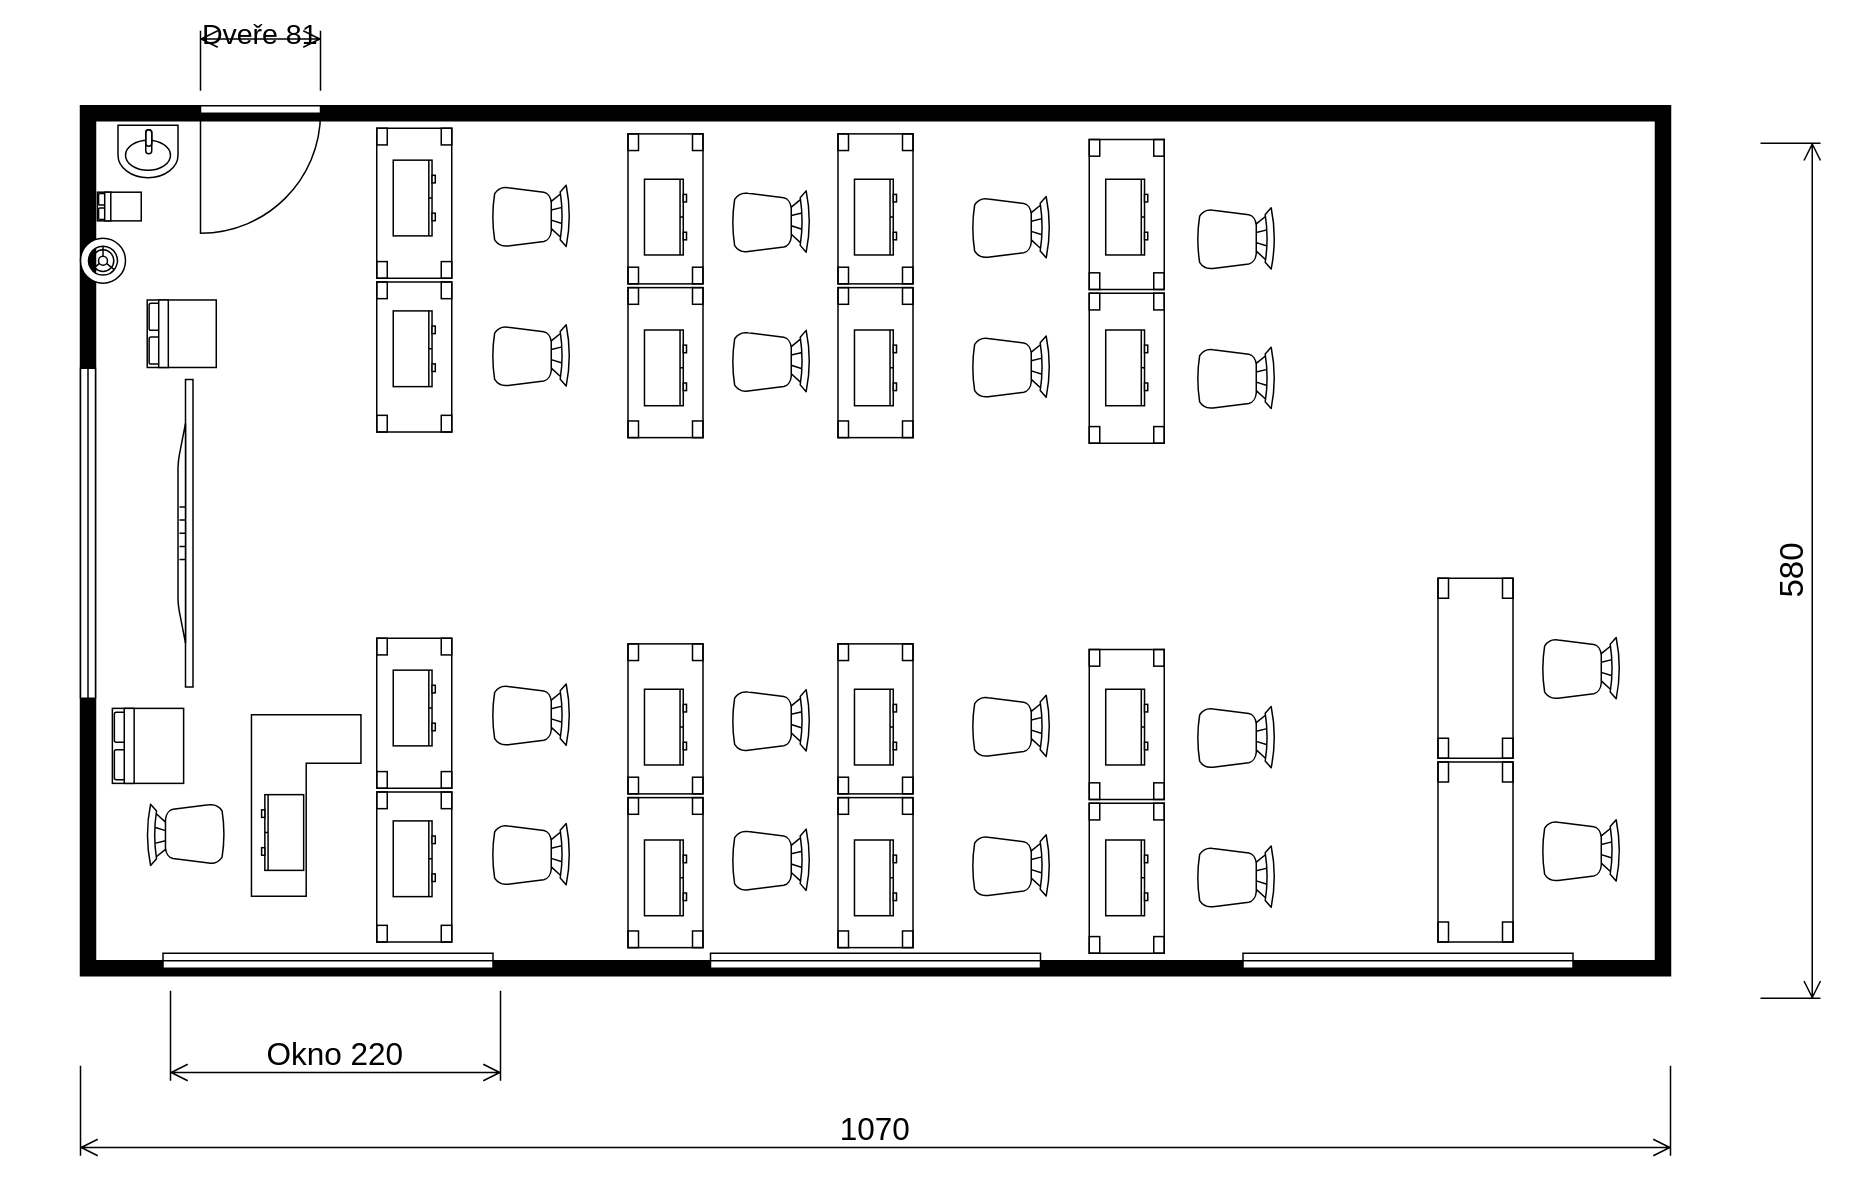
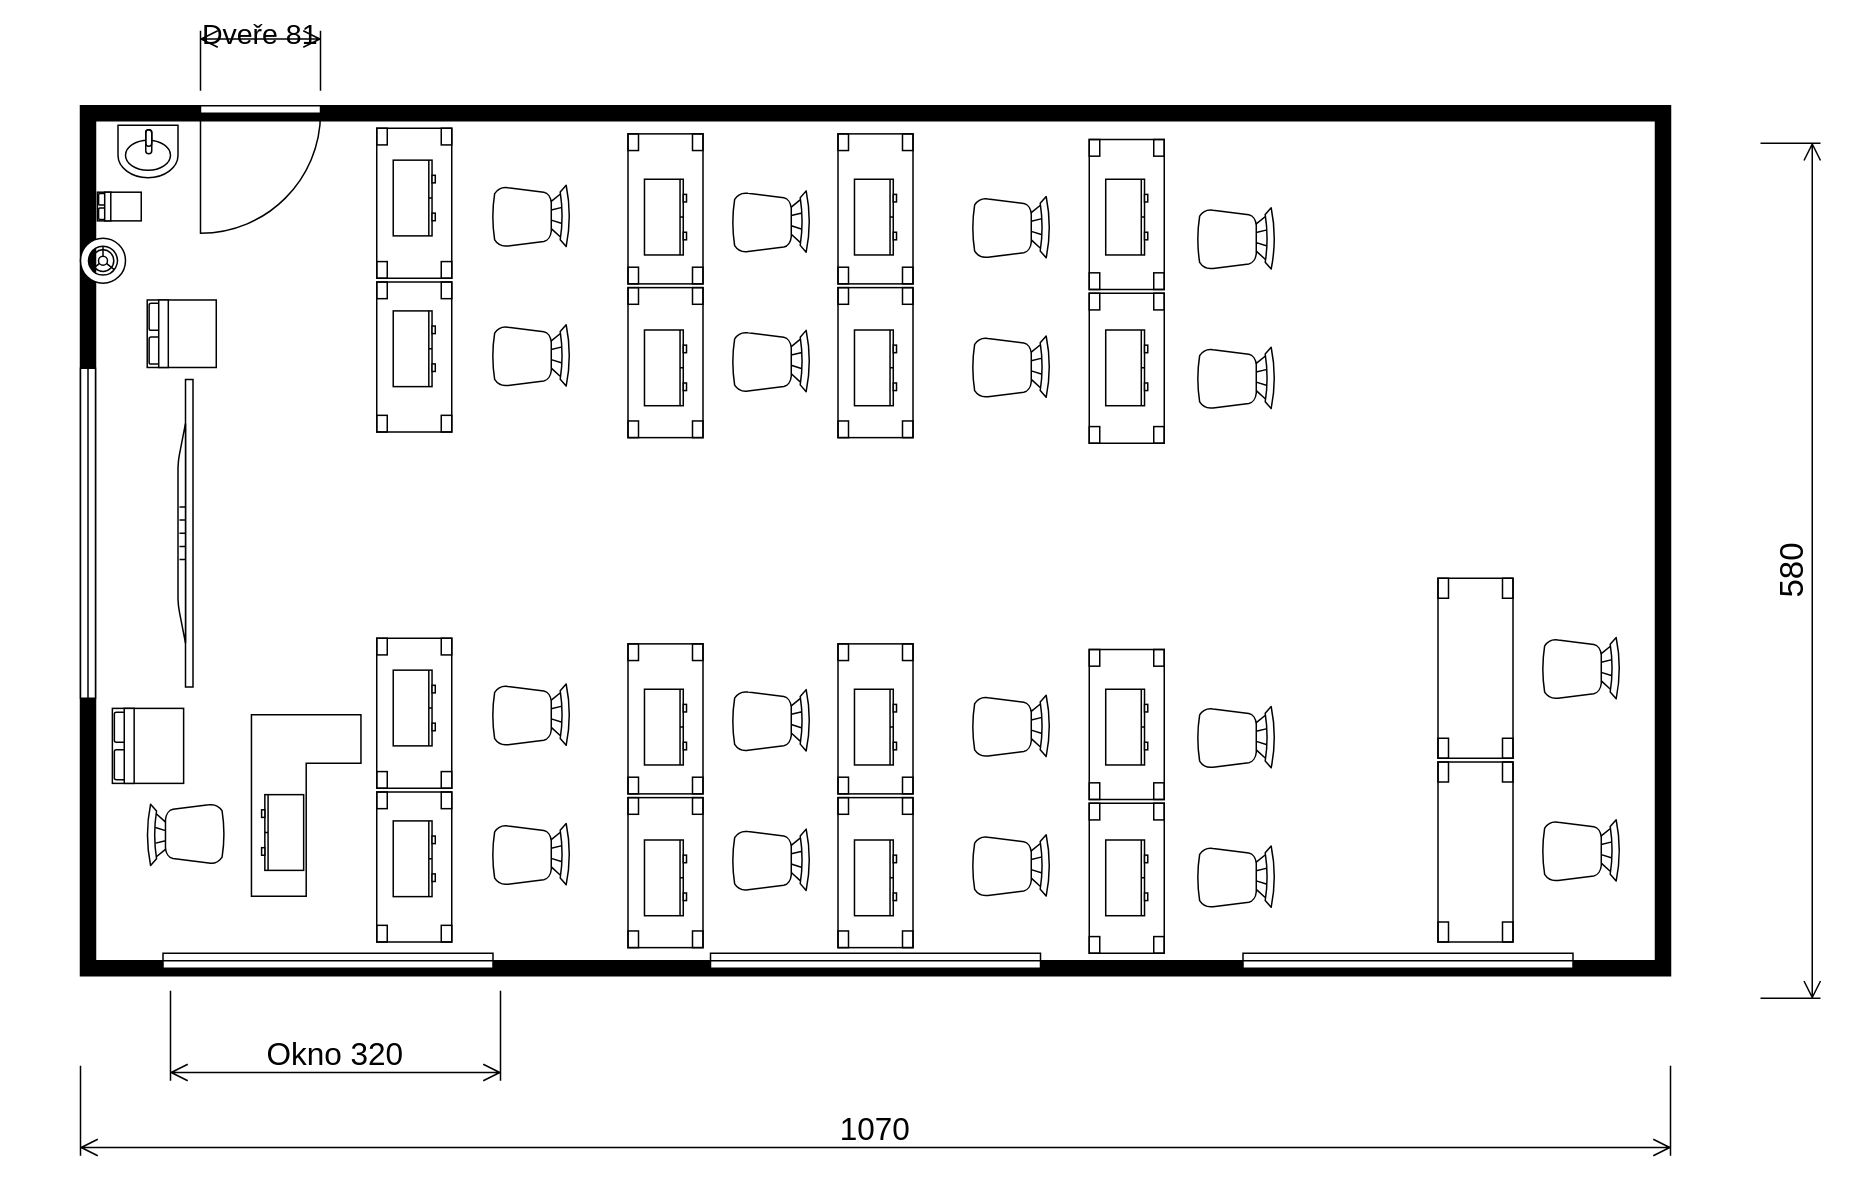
(335, 1061) -> (335, 1061)
